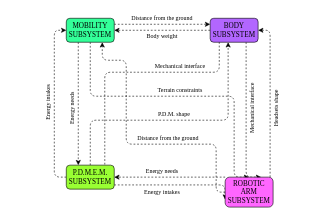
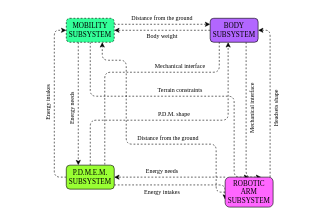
(90, 30) -> (90, 30)
